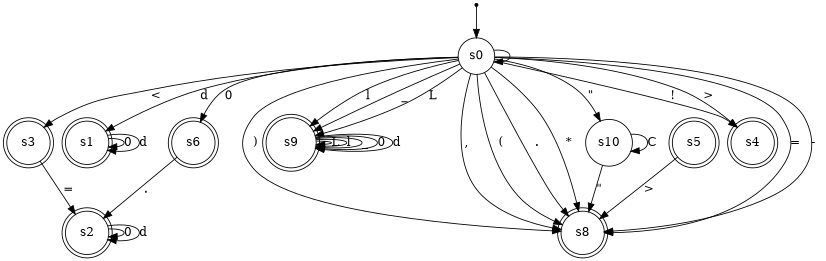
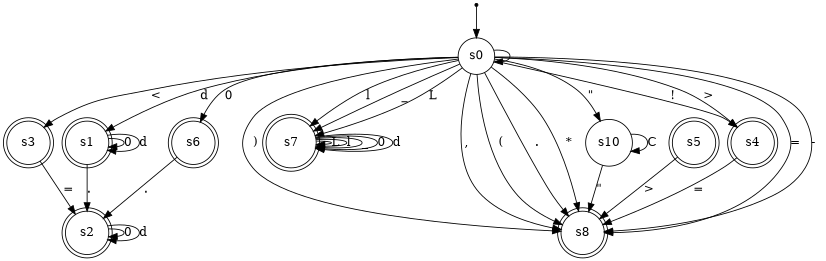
(291, 143) -> (291, 143)
none -> (87, 184)
none -> (676, 193)
